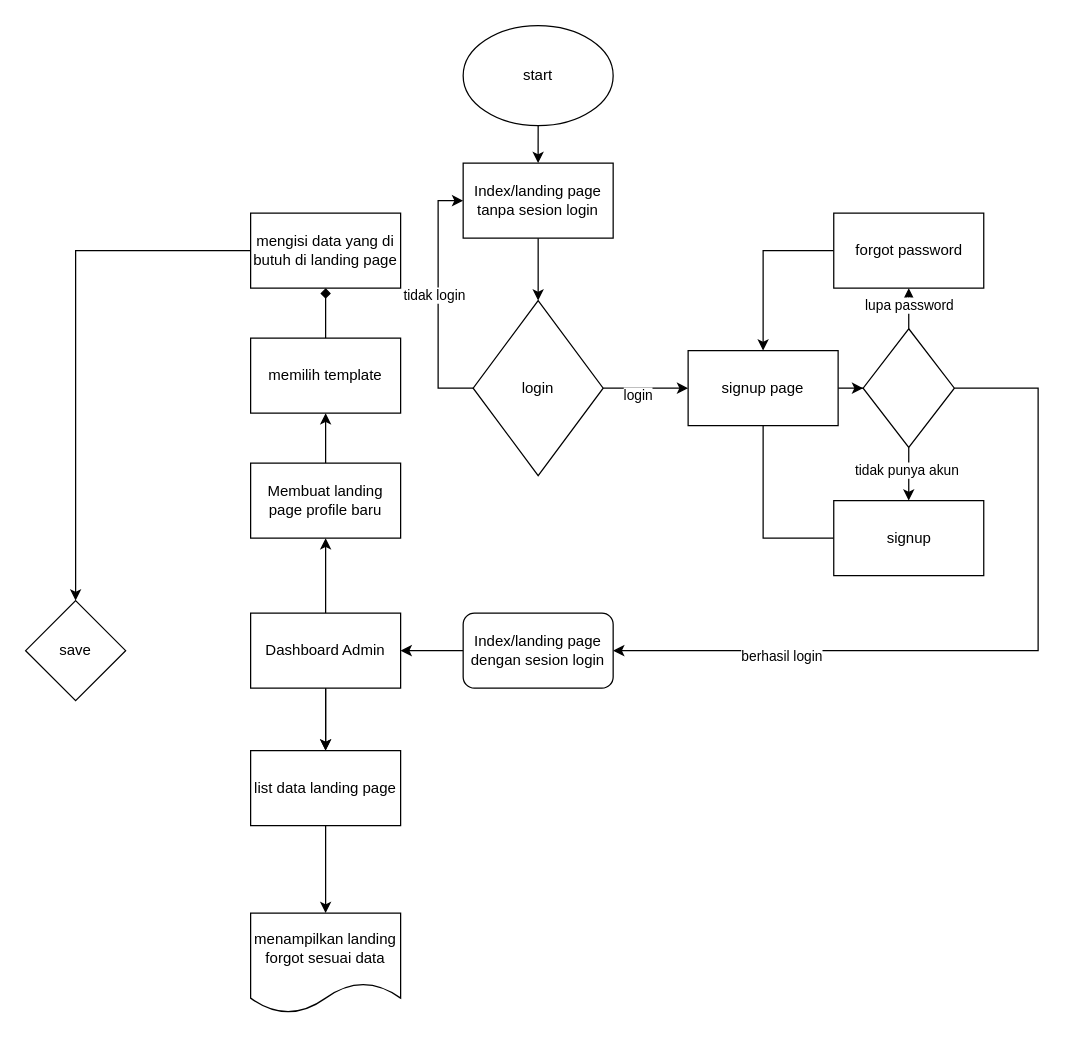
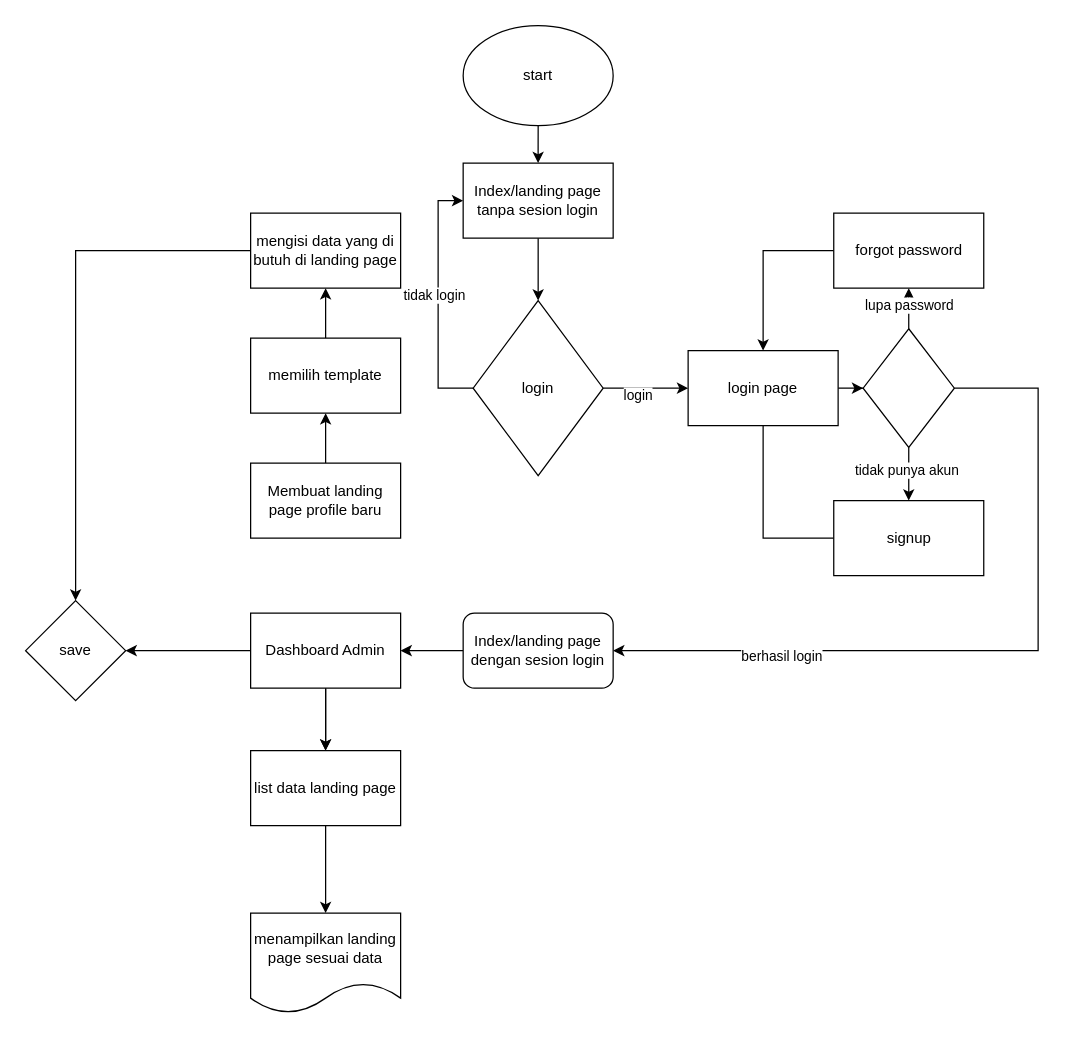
(326, 299) -> (326, 298)
(763, 388) -> (763, 388)
(326, 580) -> (193, 651)
(326, 948) -> (326, 948)
